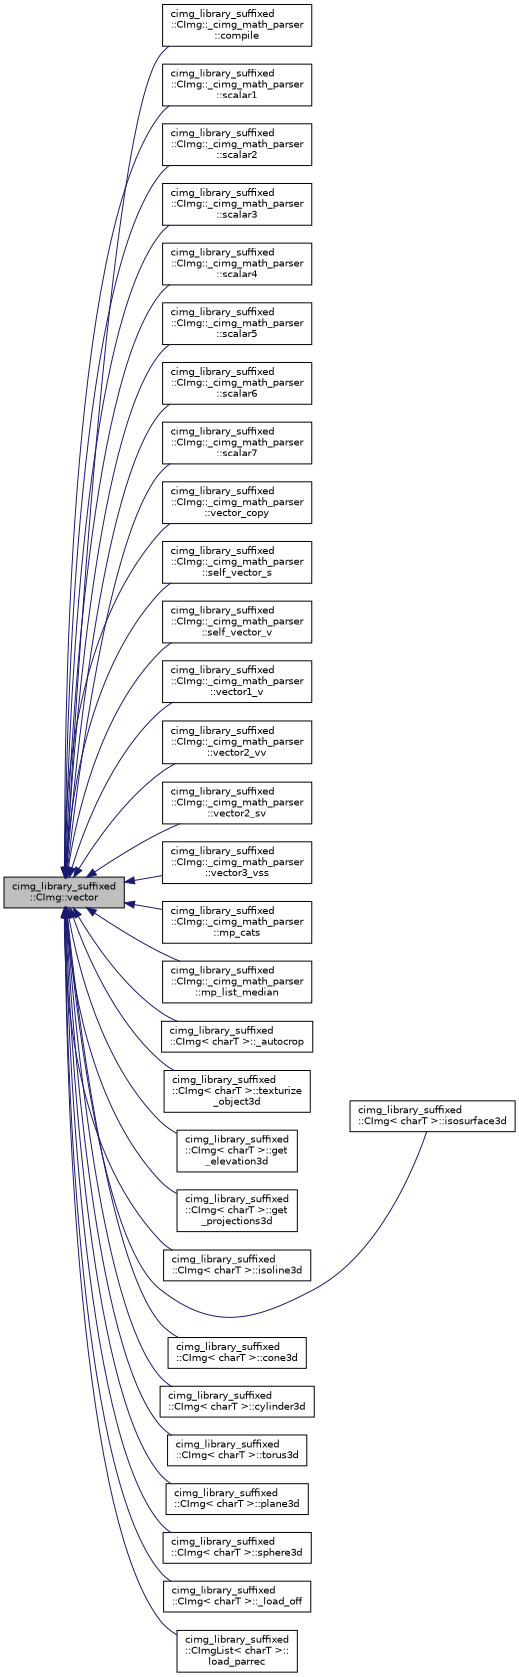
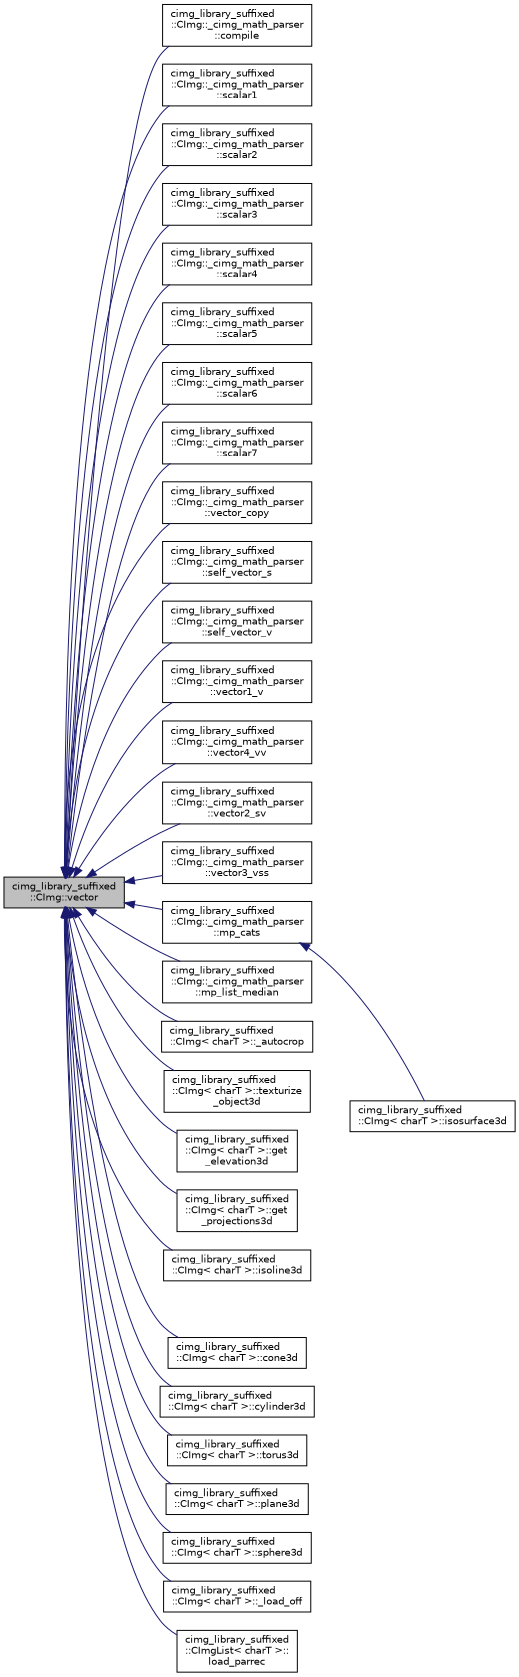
(237, 742) -> (237, 742)
(153, 1280) -> (375, 1018)
